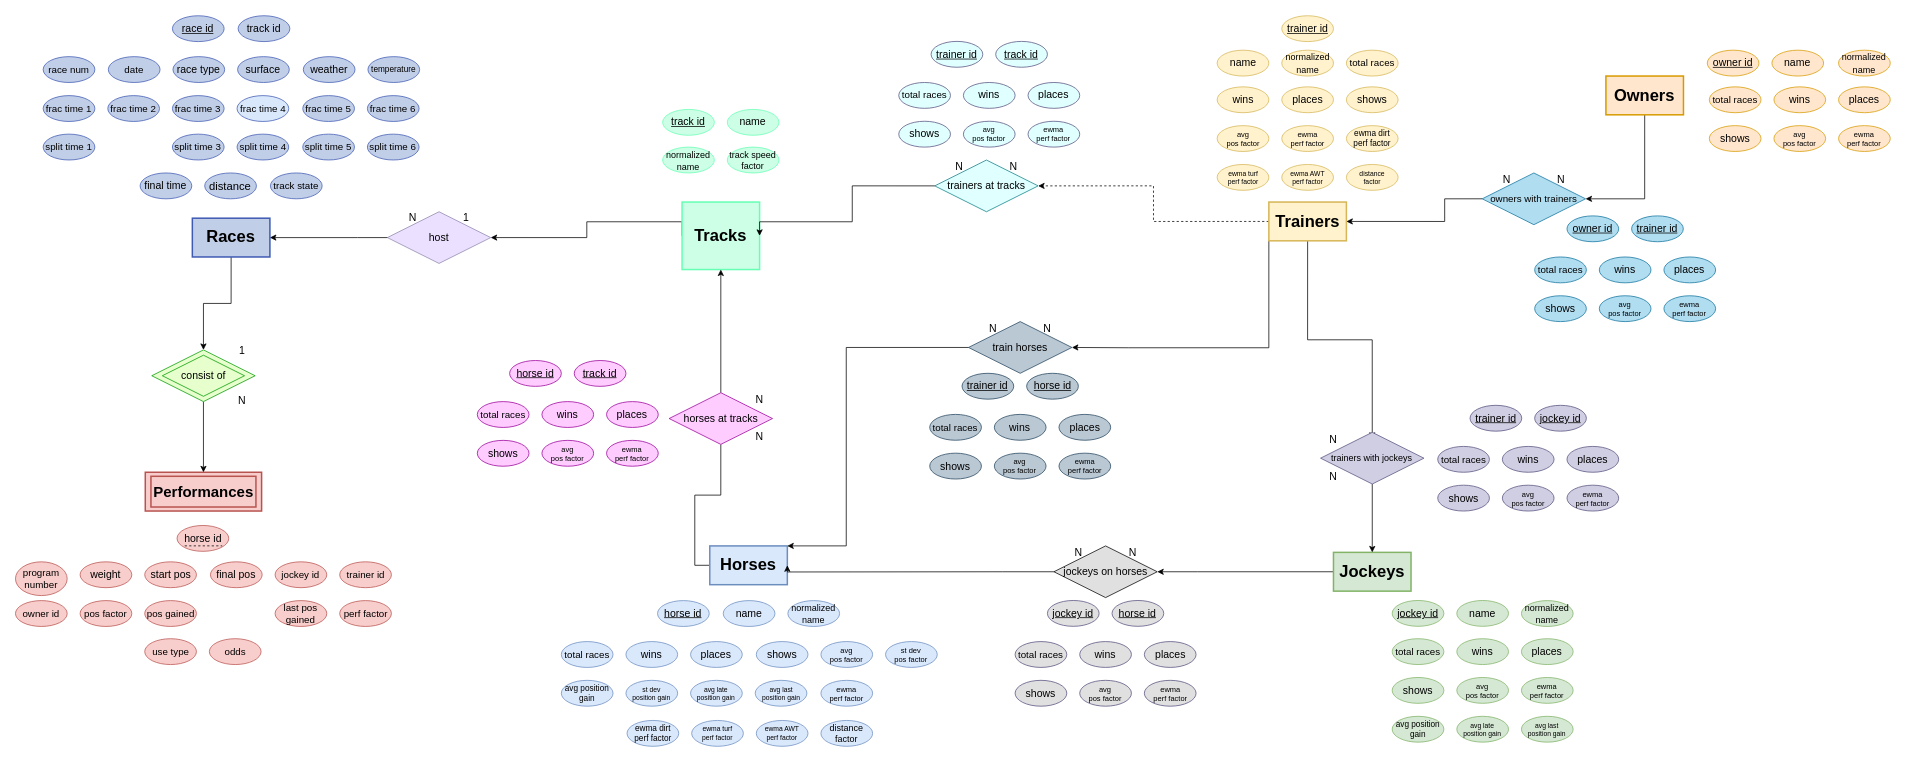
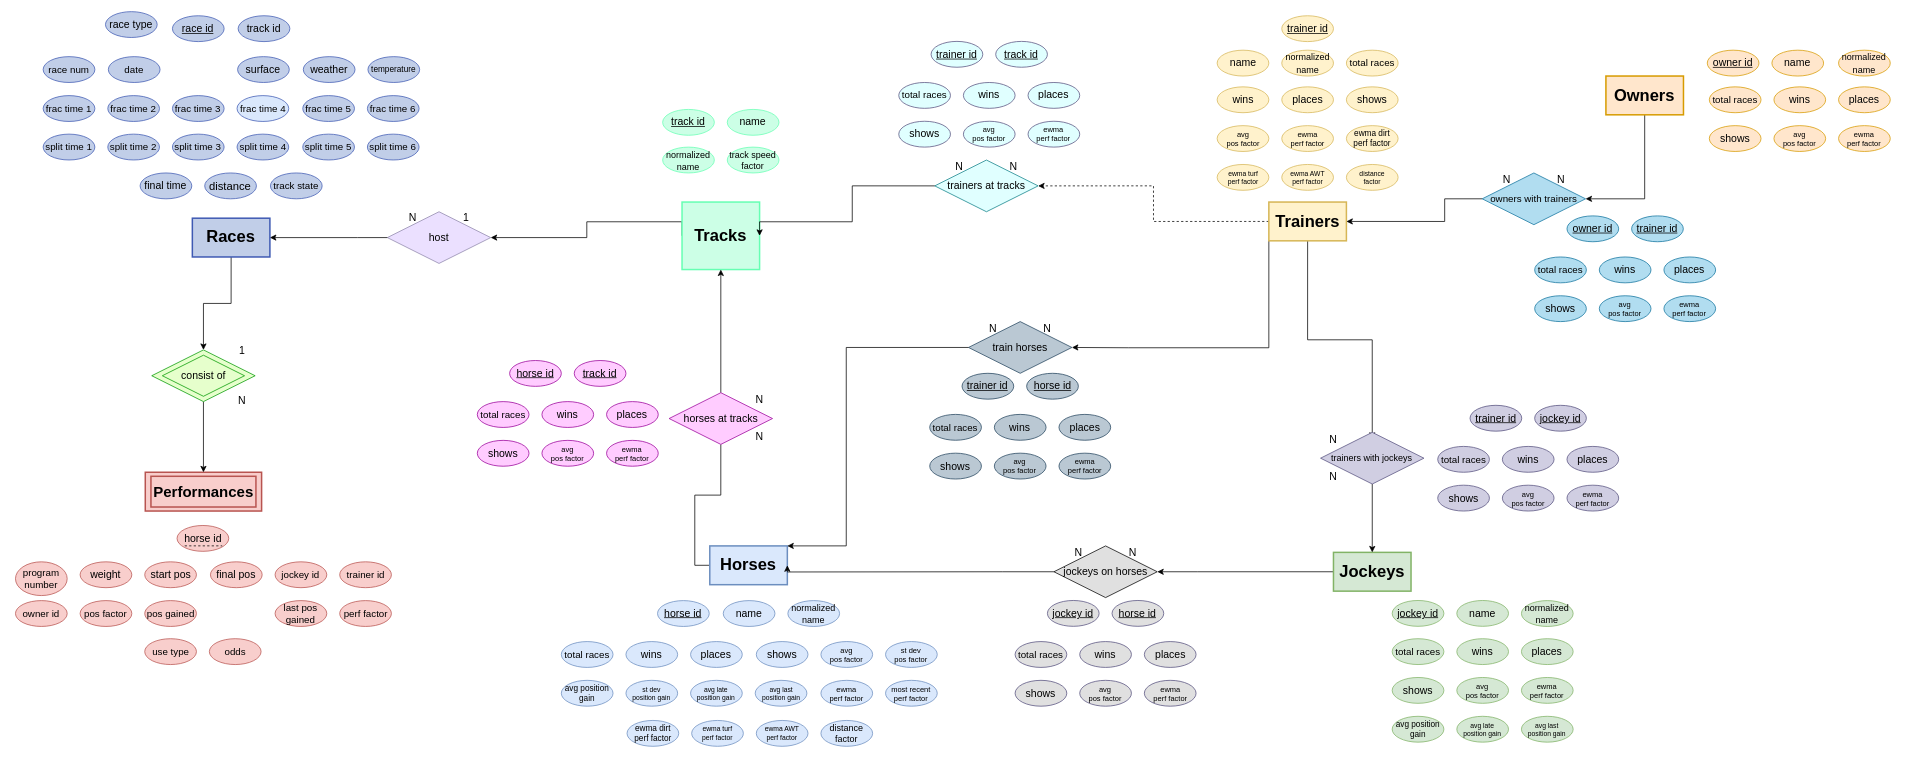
(199, 69) -> (131, 24)
none -> (134, 147)
none -> (912, 693)
